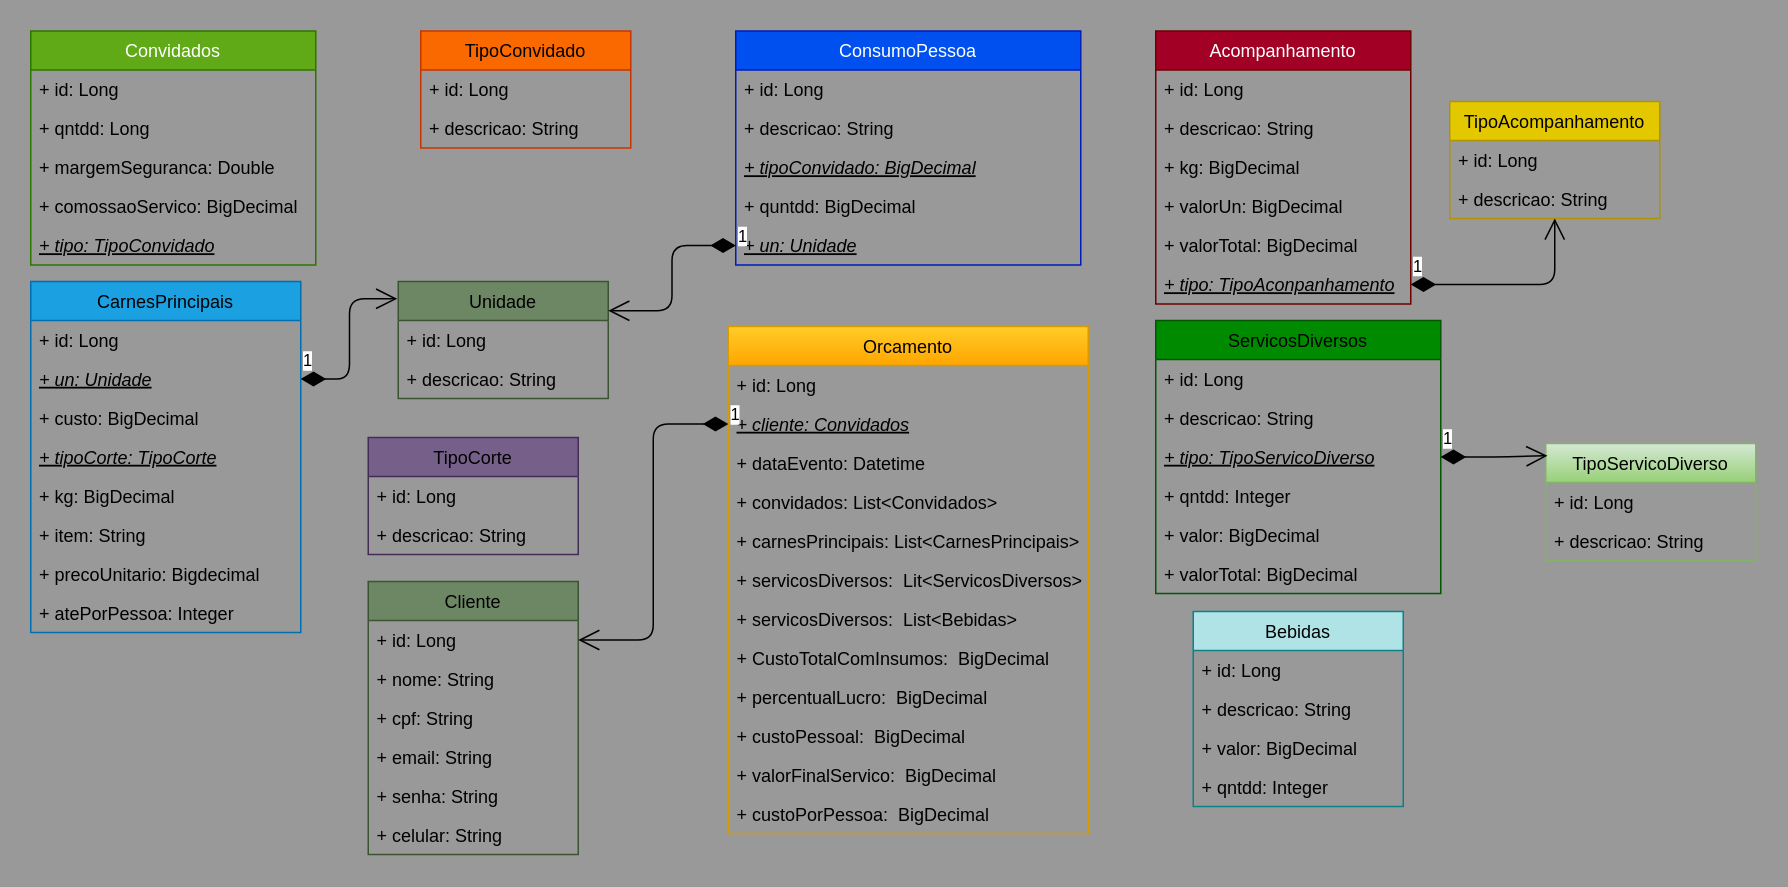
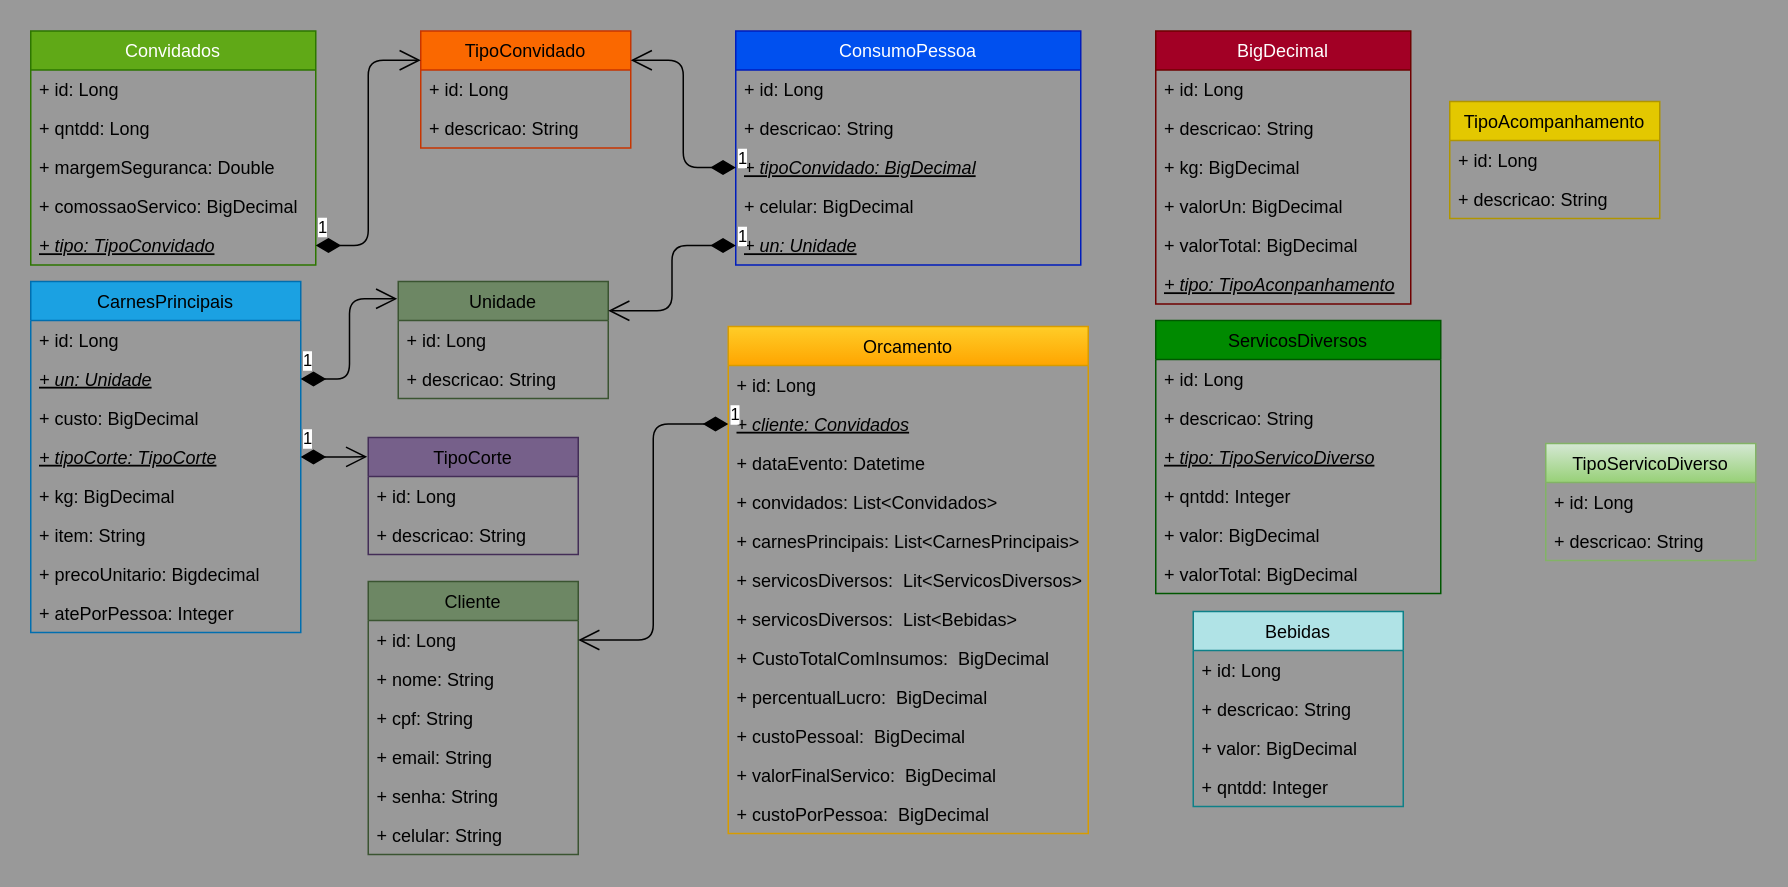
(1283, 51) -> (1283, 51)
none -> (683, 104)
none -> (368, 143)
(831, 207) -> (831, 207)
(1521, 284) -> none
(1508, 456) -> none
none -> (345, 457)
